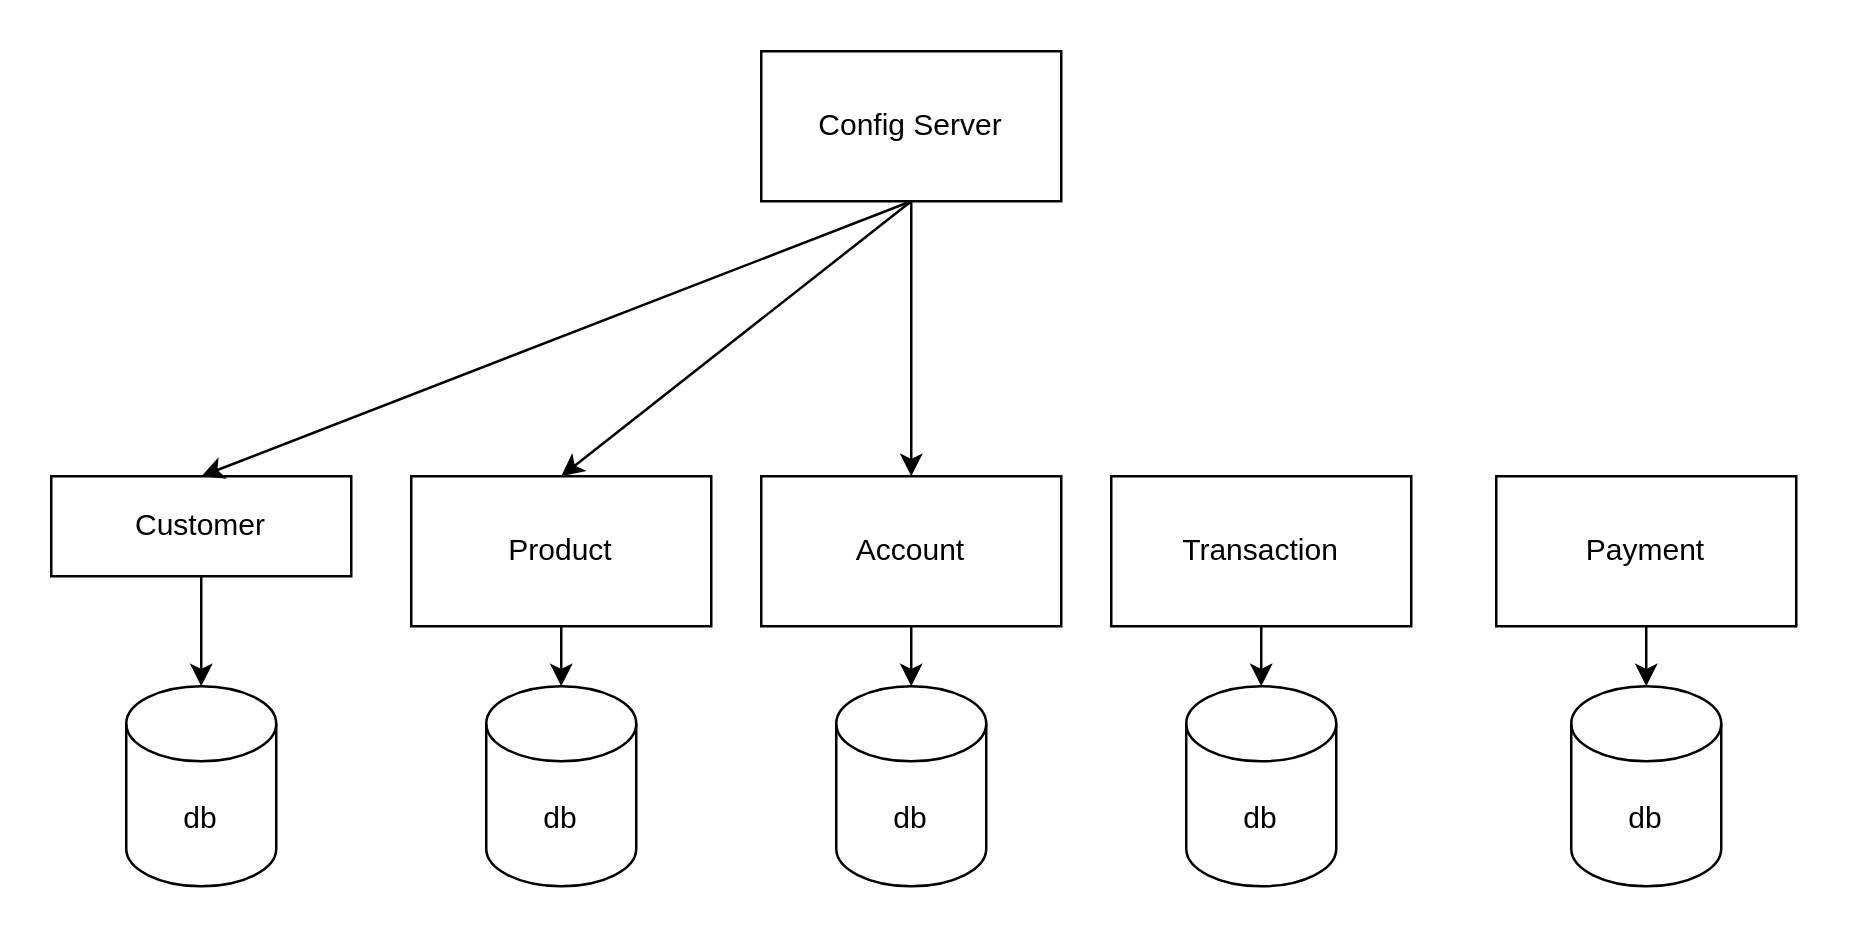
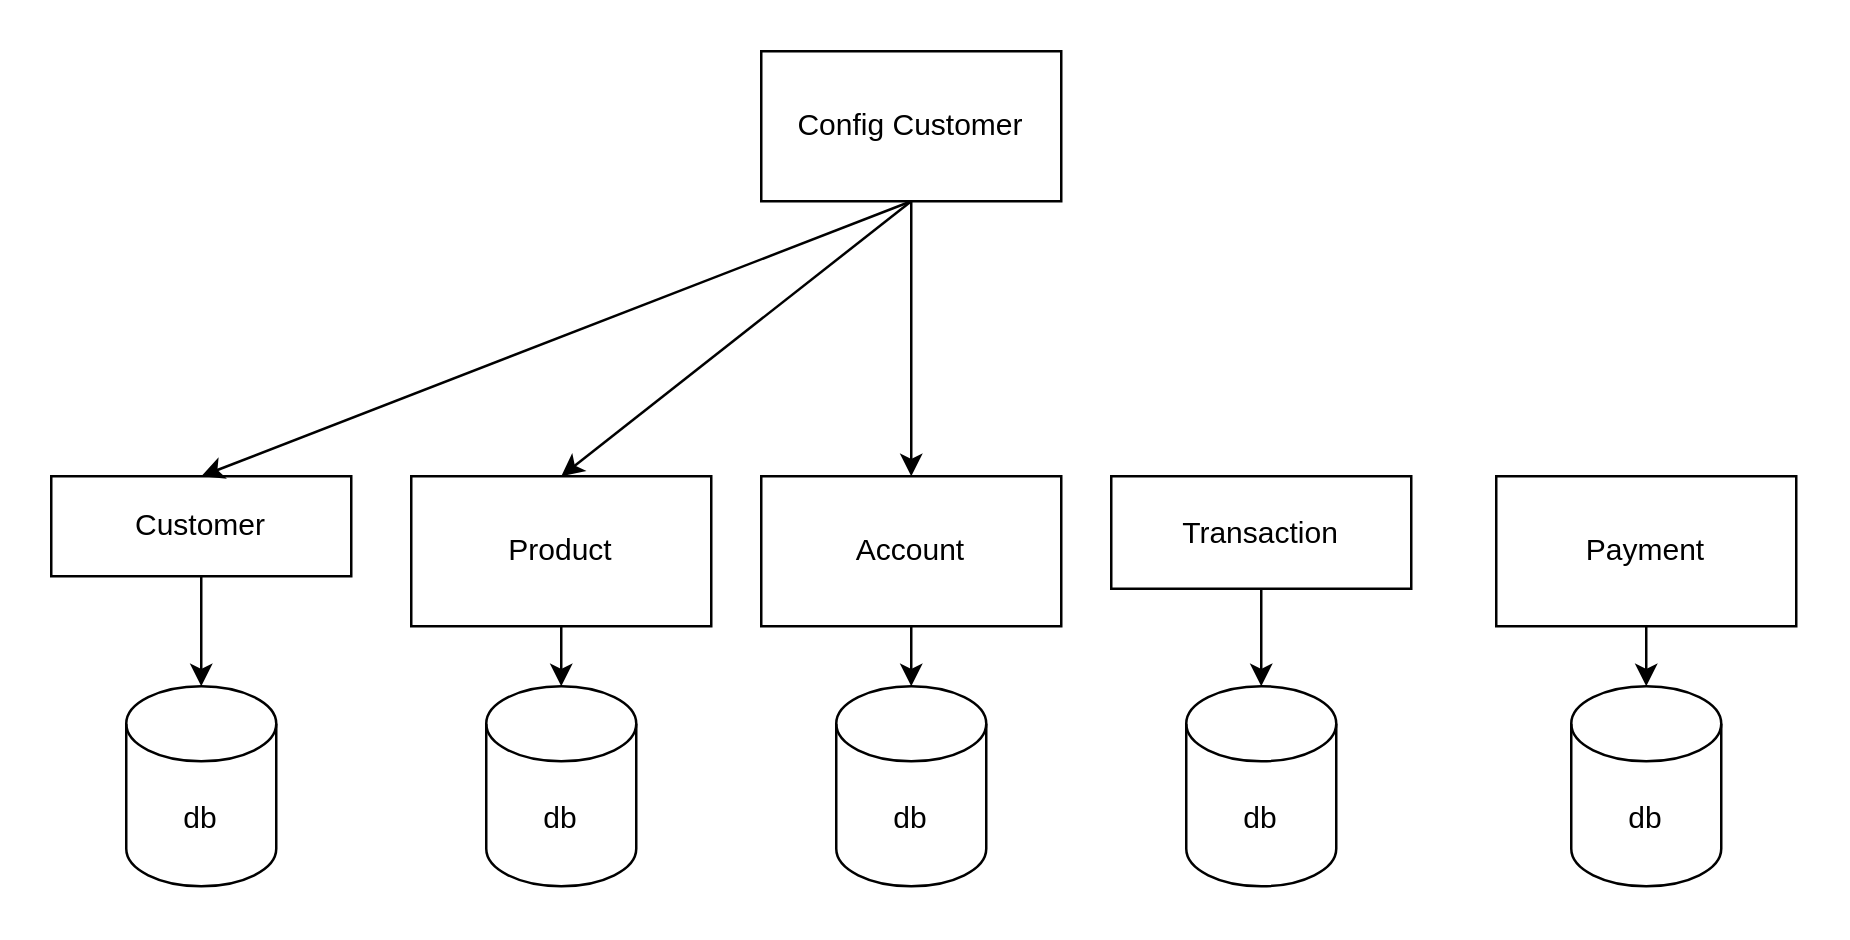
(911, 126) -> (911, 126)
(1261, 551) -> (1261, 533)
